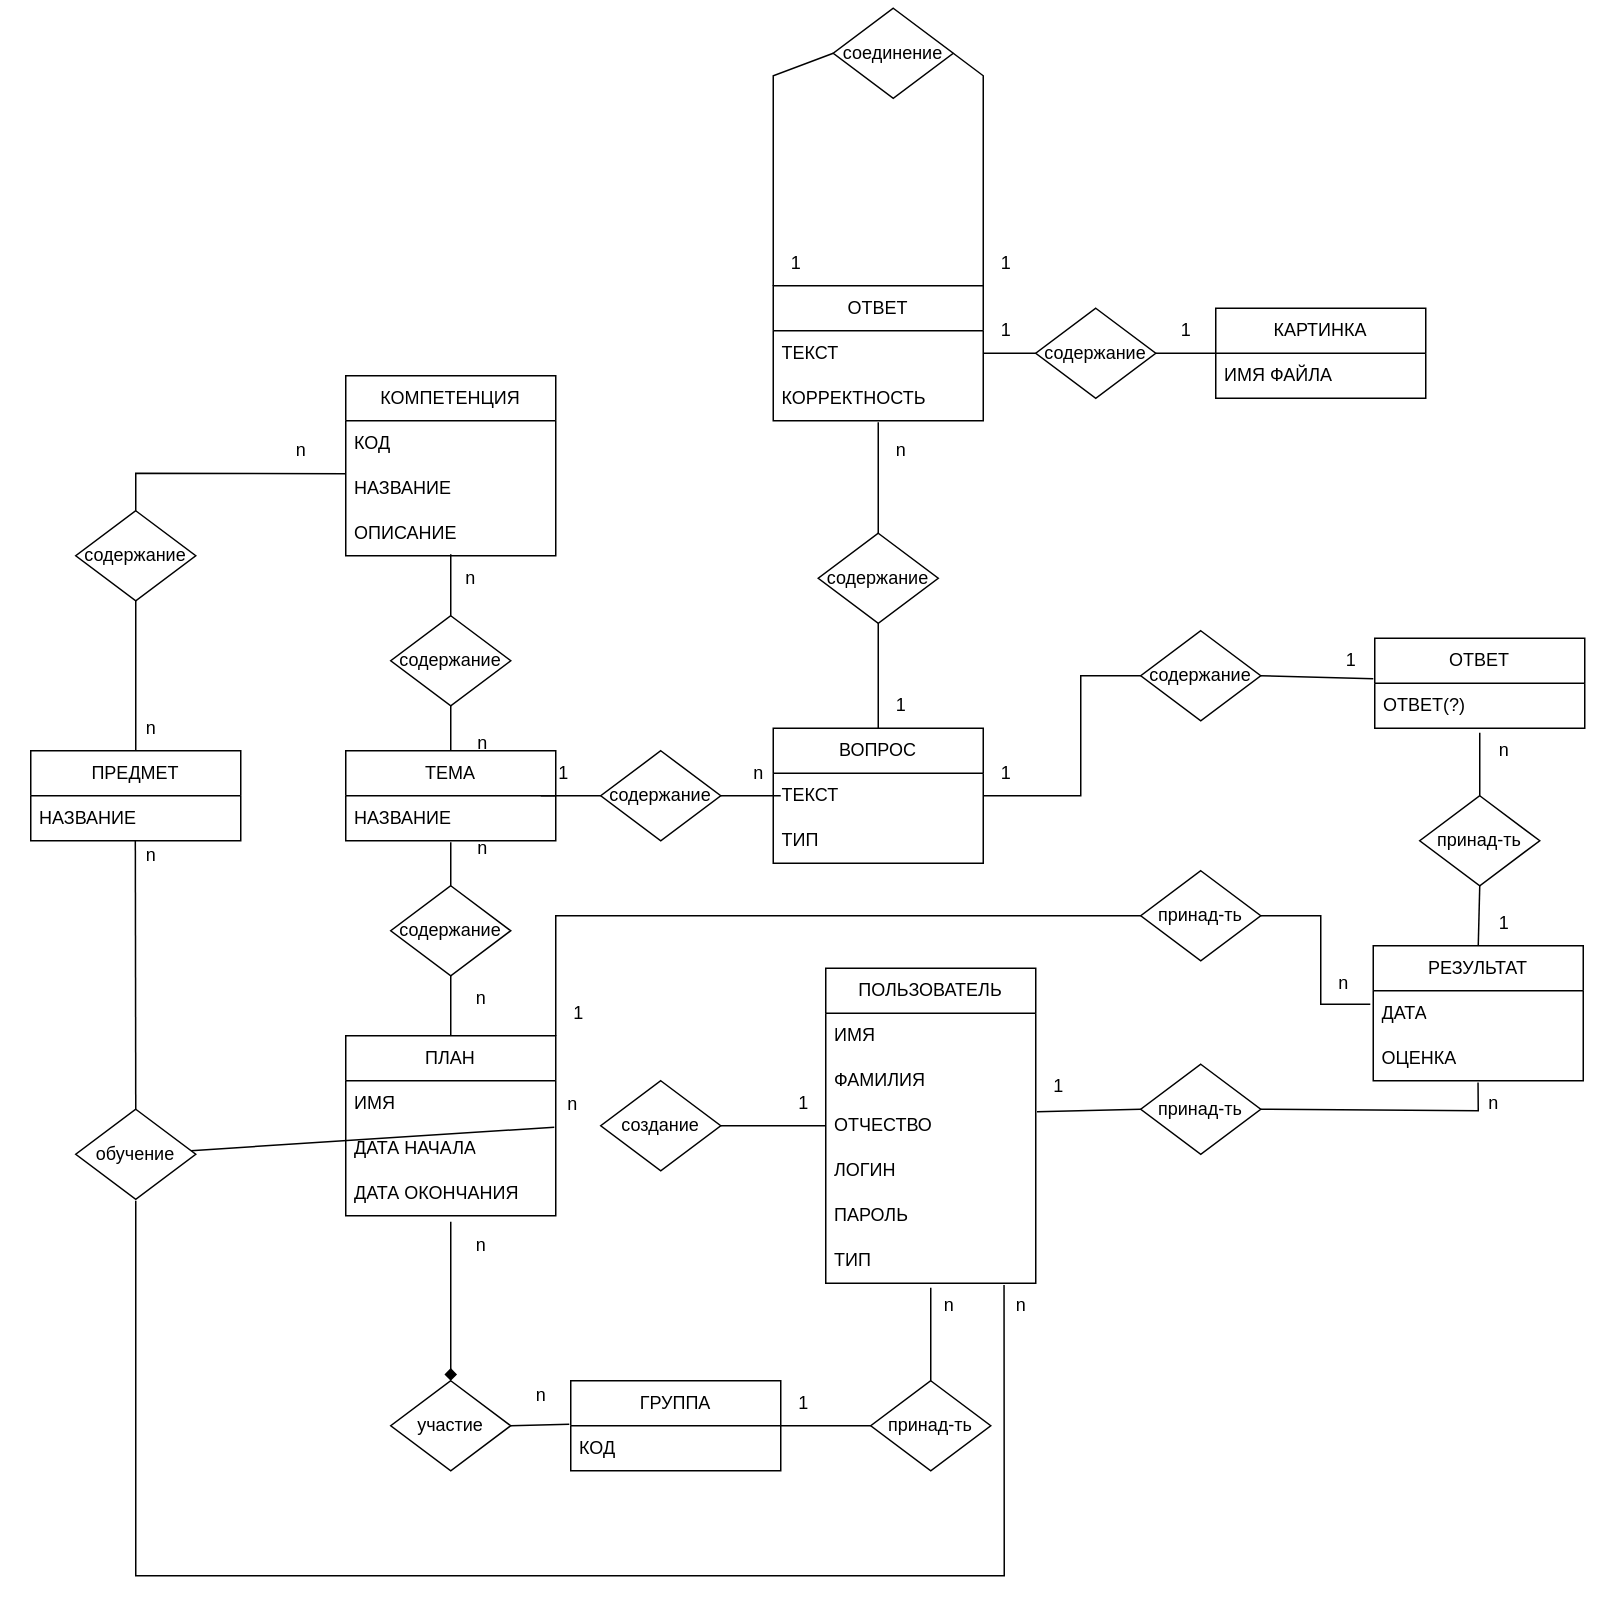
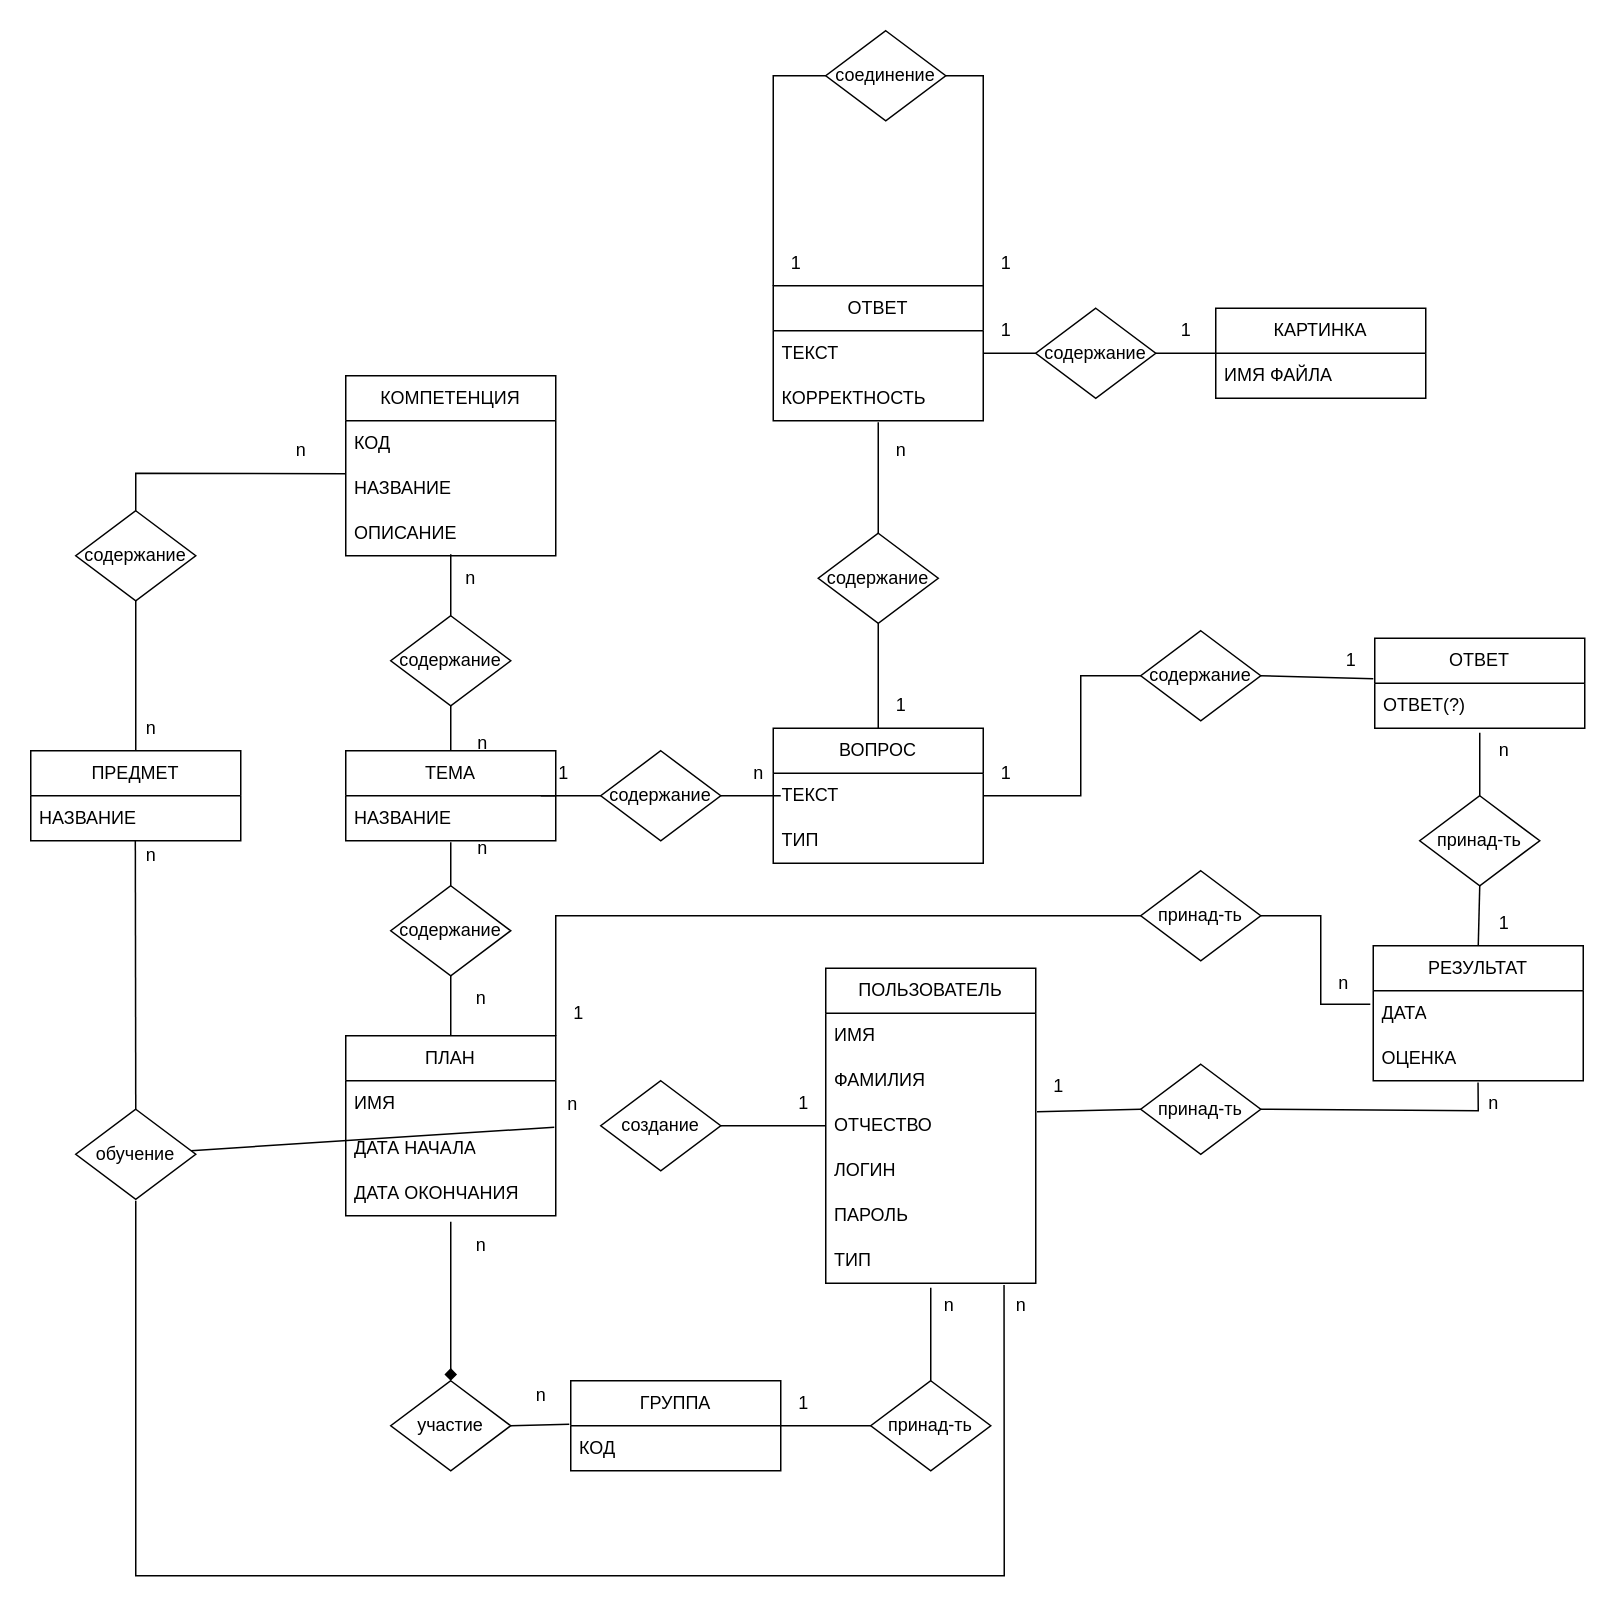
(893, 53) -> (886, 76)
